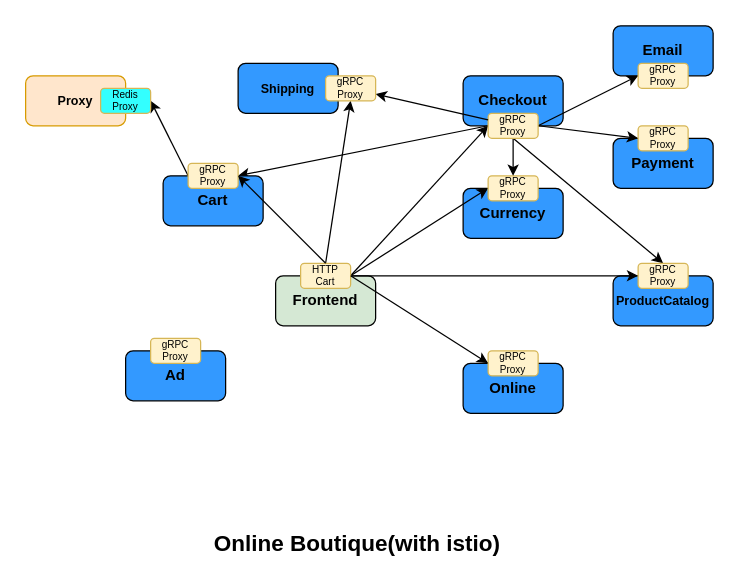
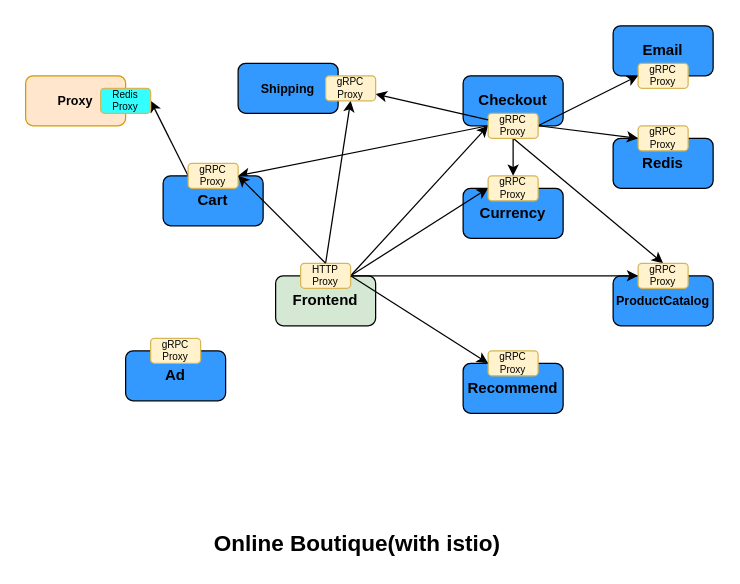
(663, 163) -> (663, 163)
(326, 276) -> (326, 276)
(513, 388) -> (513, 388)
